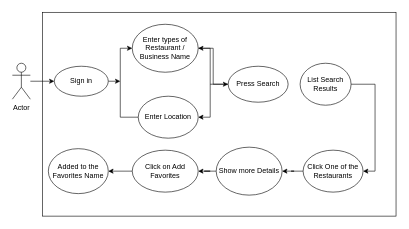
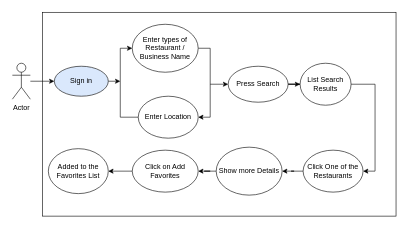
(213, 65) -> (296, 84)
(81, 81) -> (81, 81)
(78, 171) -> (78, 171)
